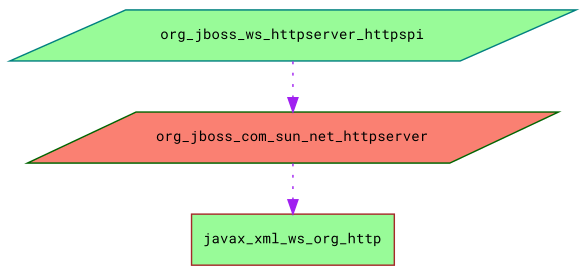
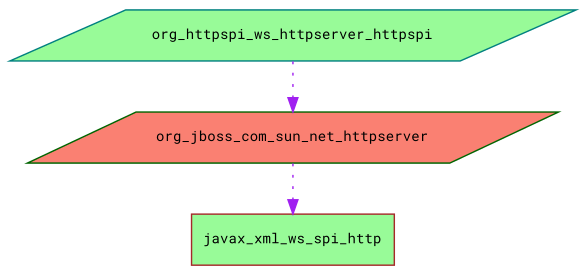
(293, 35) -> (293, 35)
(293, 240) -> (293, 240)
